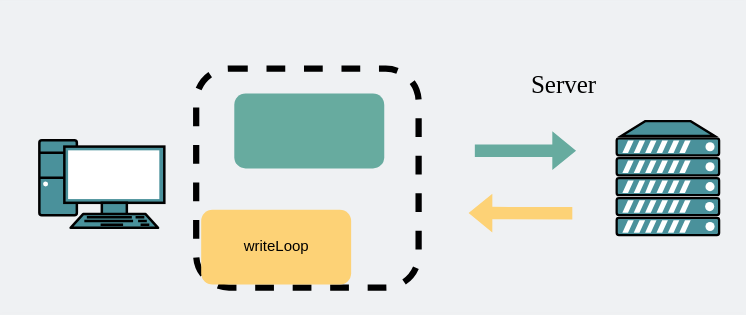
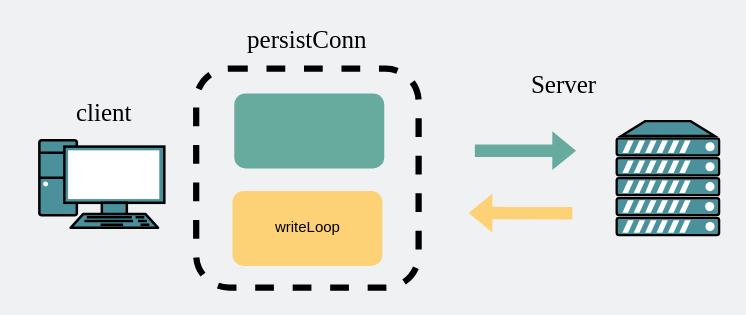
none -> (308, 38)
none -> (104, 112)
(276, 247) -> (308, 228)
